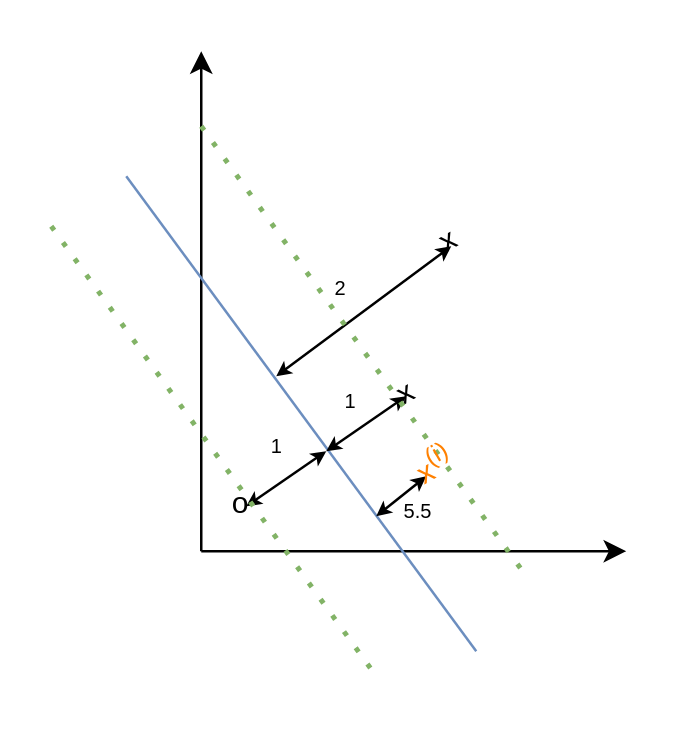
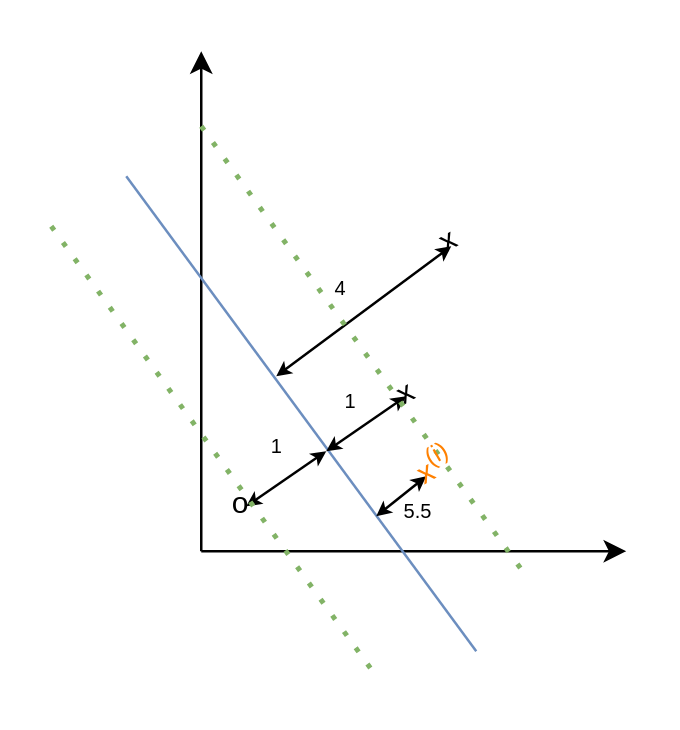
(341, 289) -> (341, 289)
